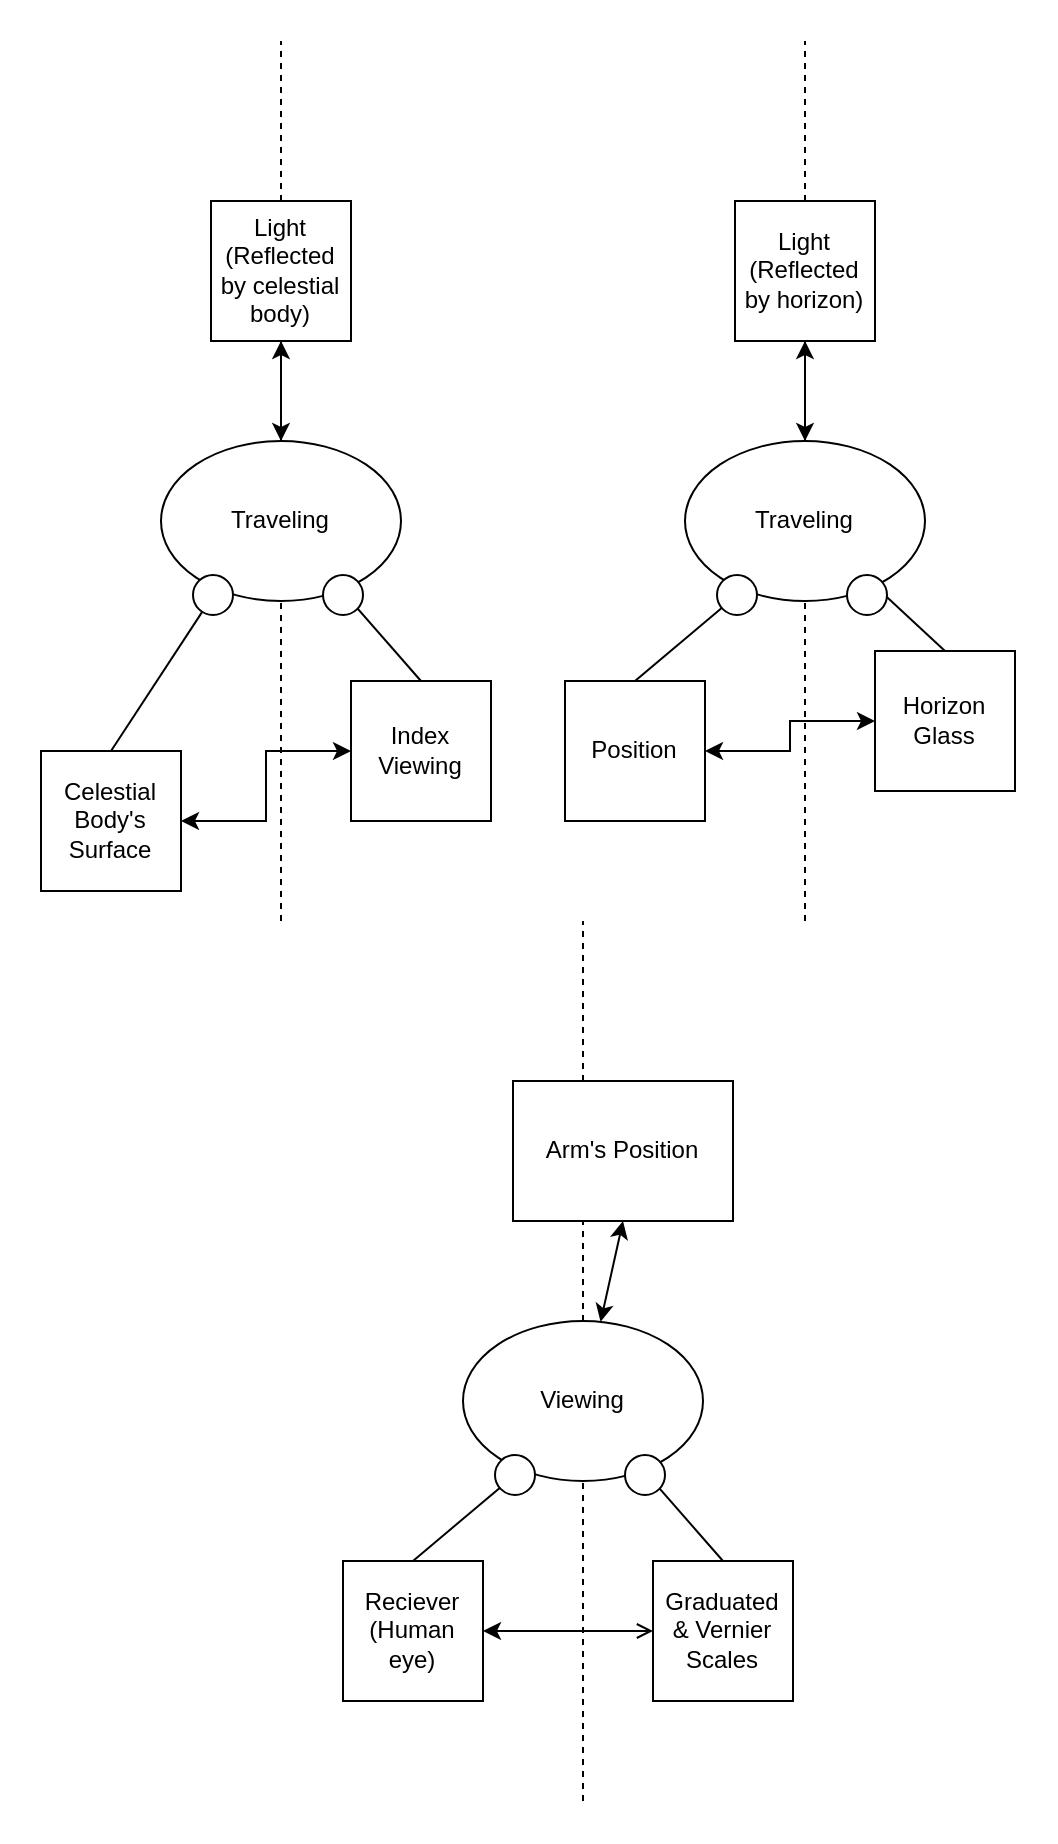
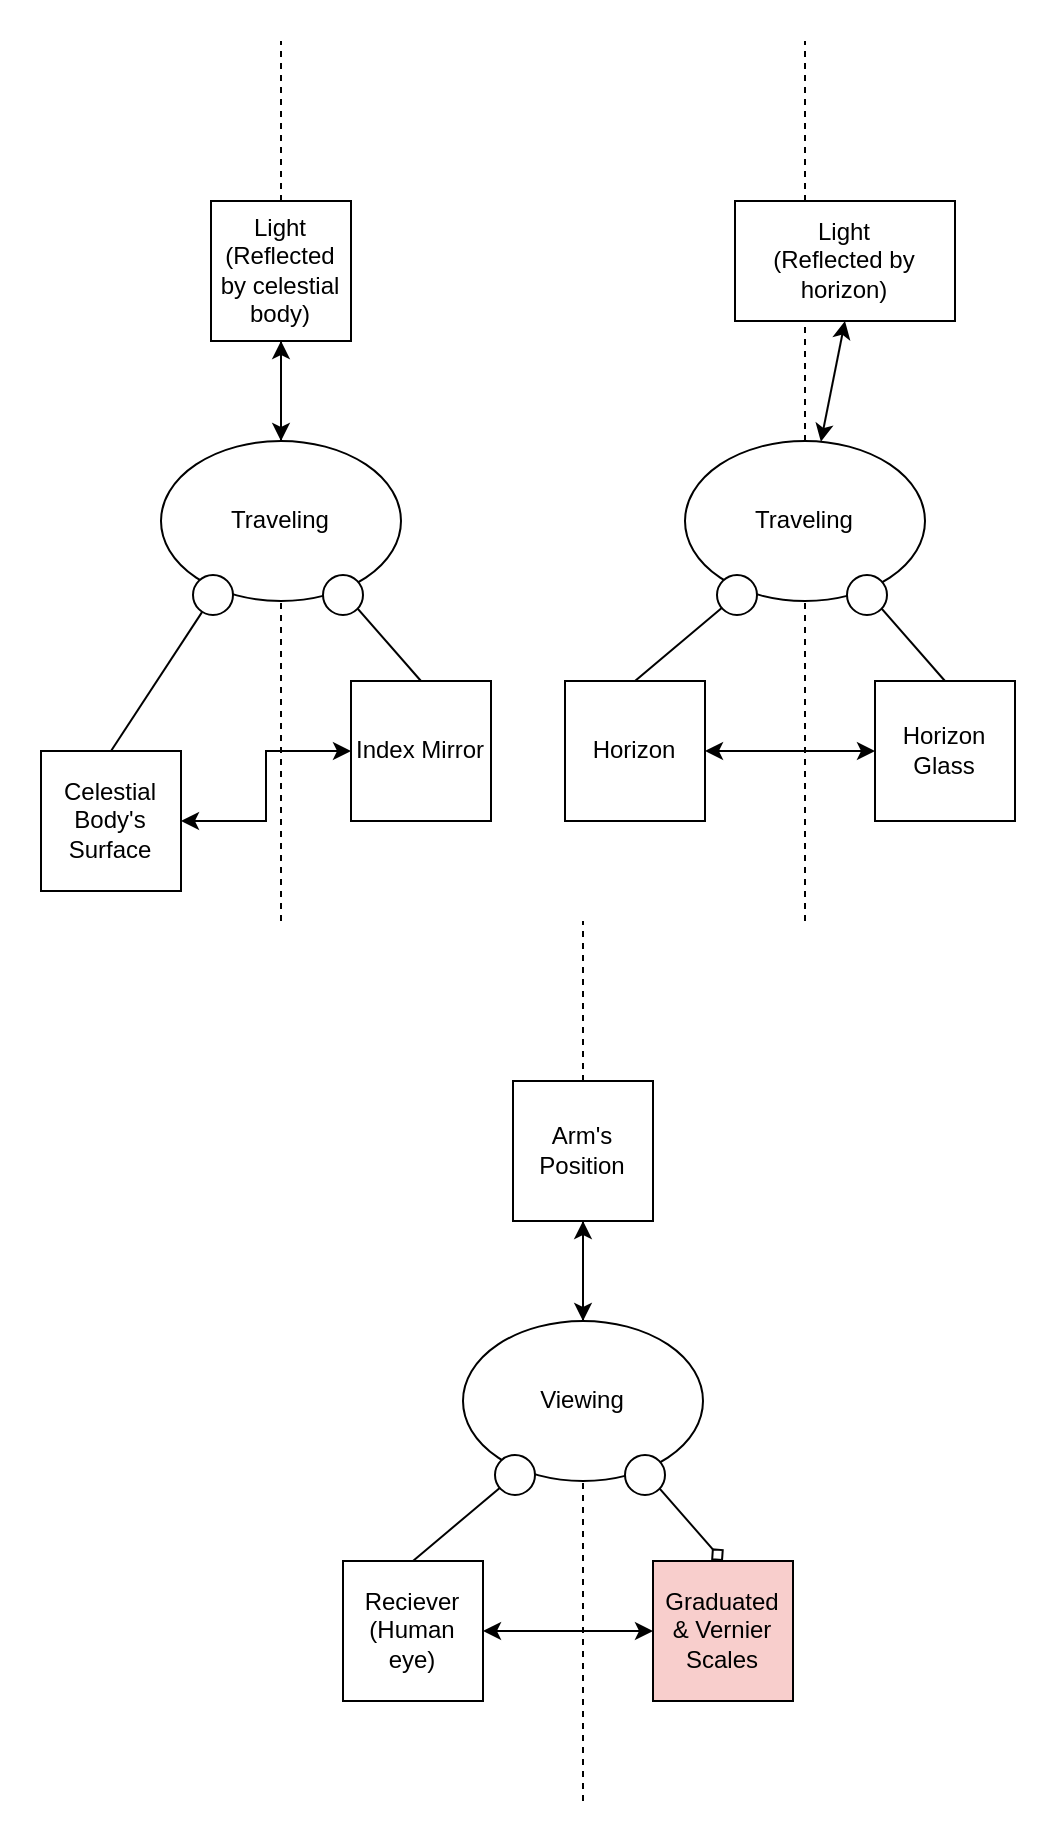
(805, 271) -> (845, 261)
(945, 721) -> (945, 751)
(421, 751) -> (421, 751)
(635, 751) -> (635, 751)
(623, 1151) -> (583, 1151)
(717, 1554) -> (712, 1549)
(640, 1631) -> (638, 1631)
(723, 1631) -> (723, 1631)
